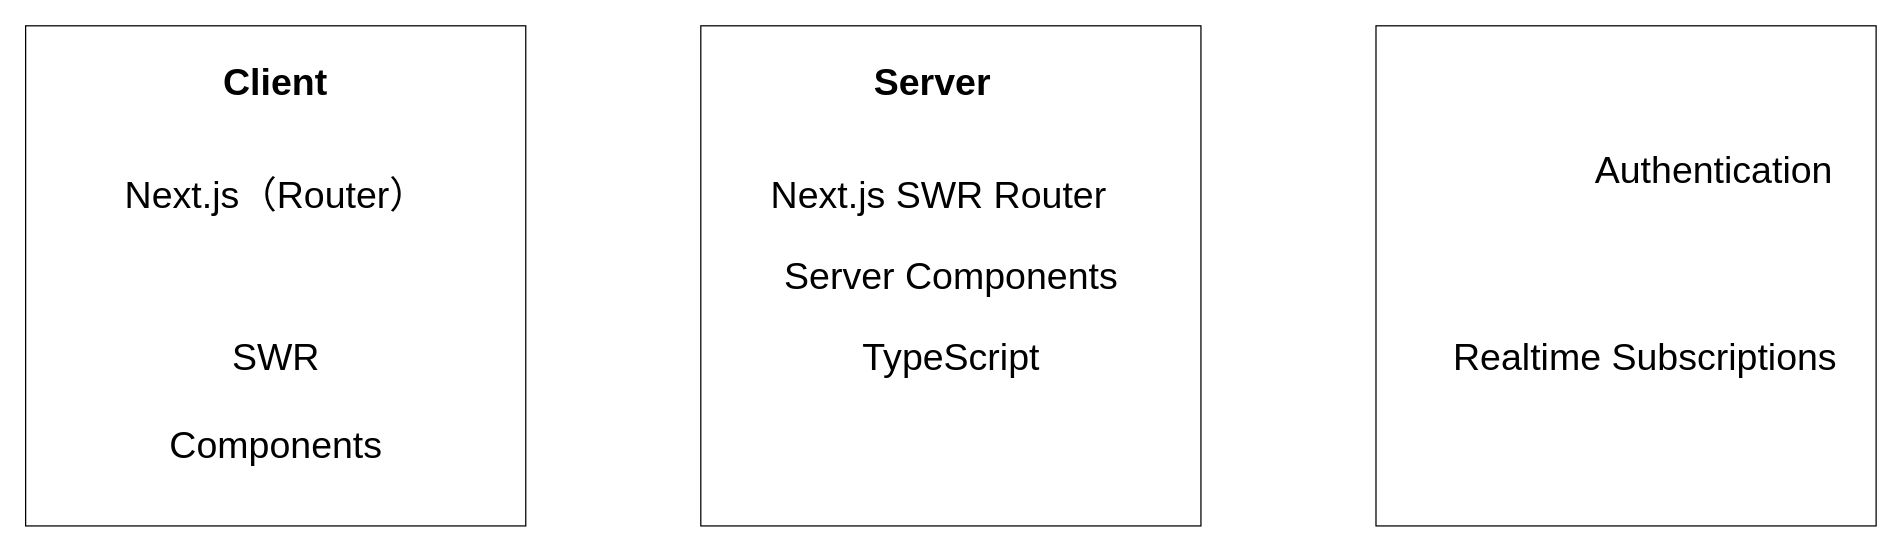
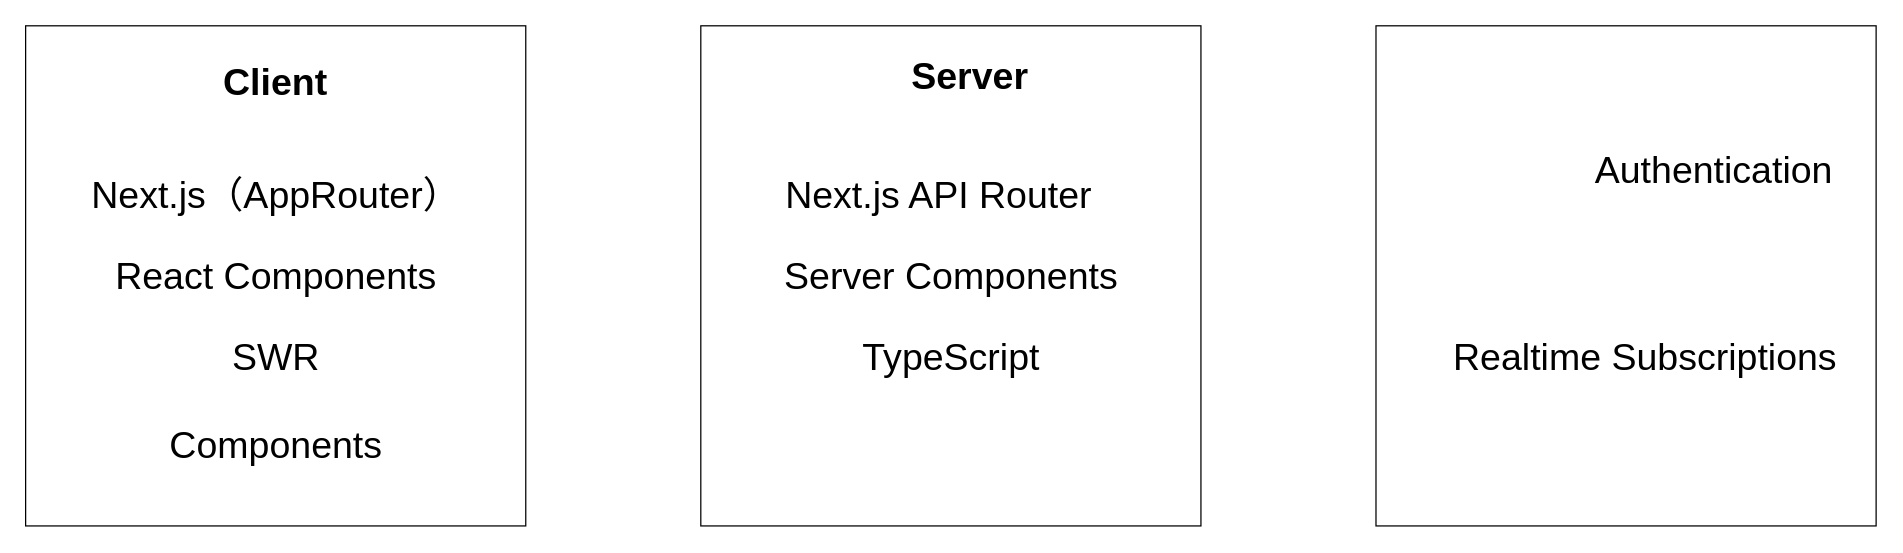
(932, 82) -> (969, 76)
(276, 194) -> (276, 194)
(939, 194) -> (939, 194)
none -> (276, 276)
